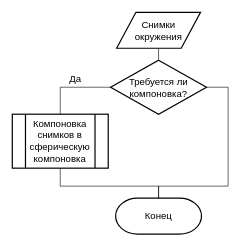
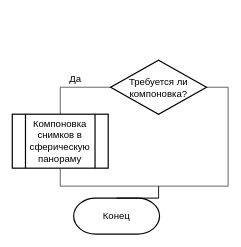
(159, 30) -> none
(159, 54) -> none
(60, 141) -> (60, 141)
(159, 216) -> (117, 216)
